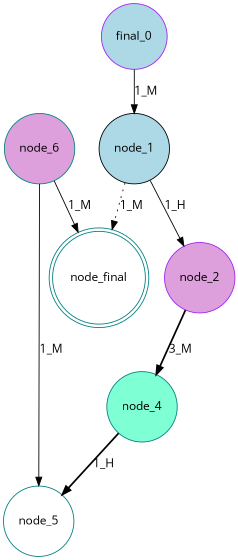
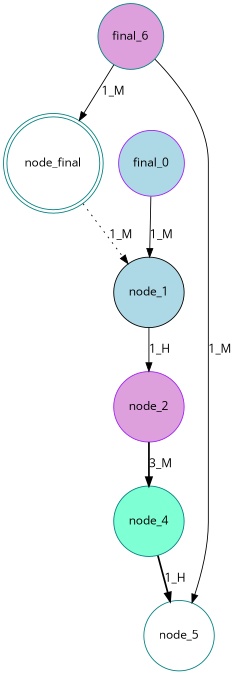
(40, 149) -> (131, 36)
(120, 202) -> (103, 230)
